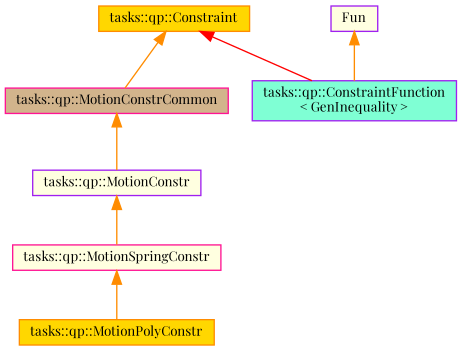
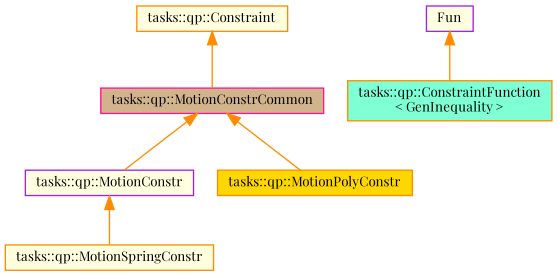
(174, 19) -> (212, 19)
(262, 59) -> none
(354, 101) -> (450, 101)
(117, 258) -> (109, 258)
(117, 302) -> (269, 146)
